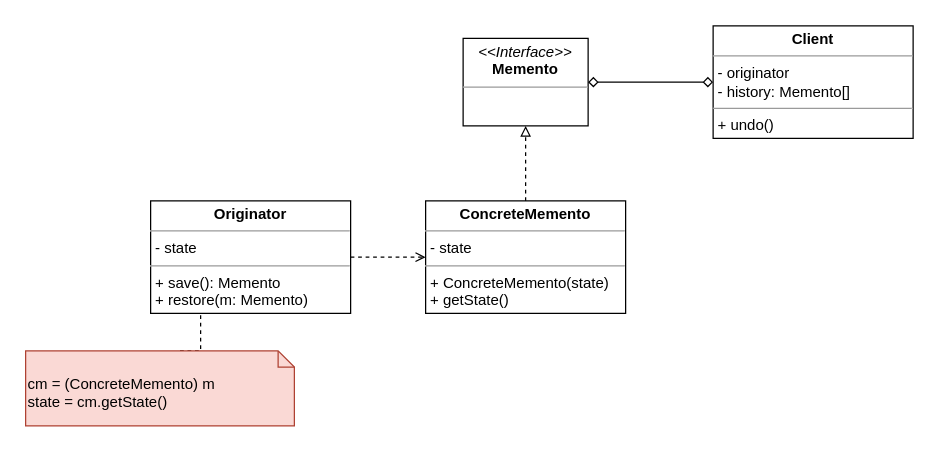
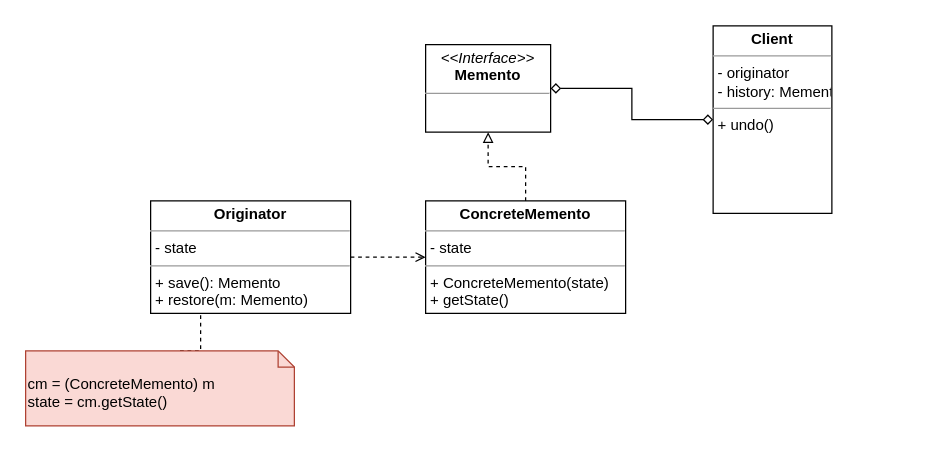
(526, 82) -> (488, 88)
(813, 82) -> (773, 119)
